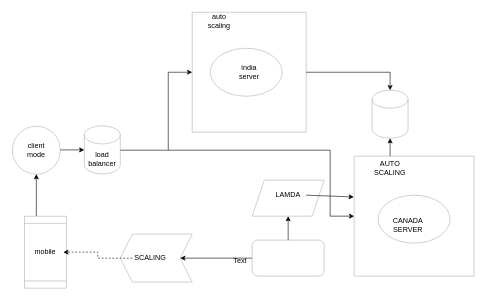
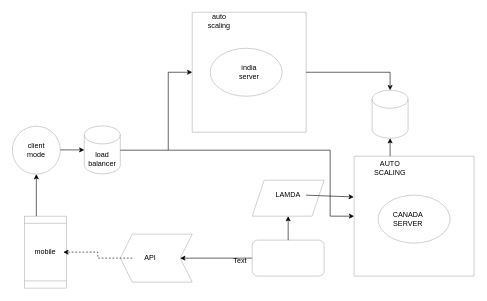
(408, 225) -> (408, 219)
(150, 258) -> (150, 258)
